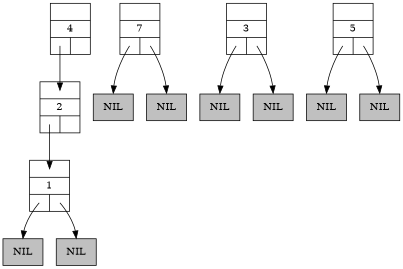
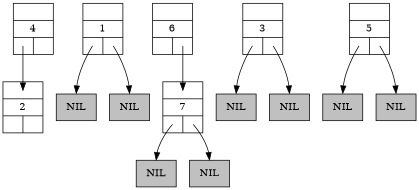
none -> (172, 29)
(50, 143) -> none
